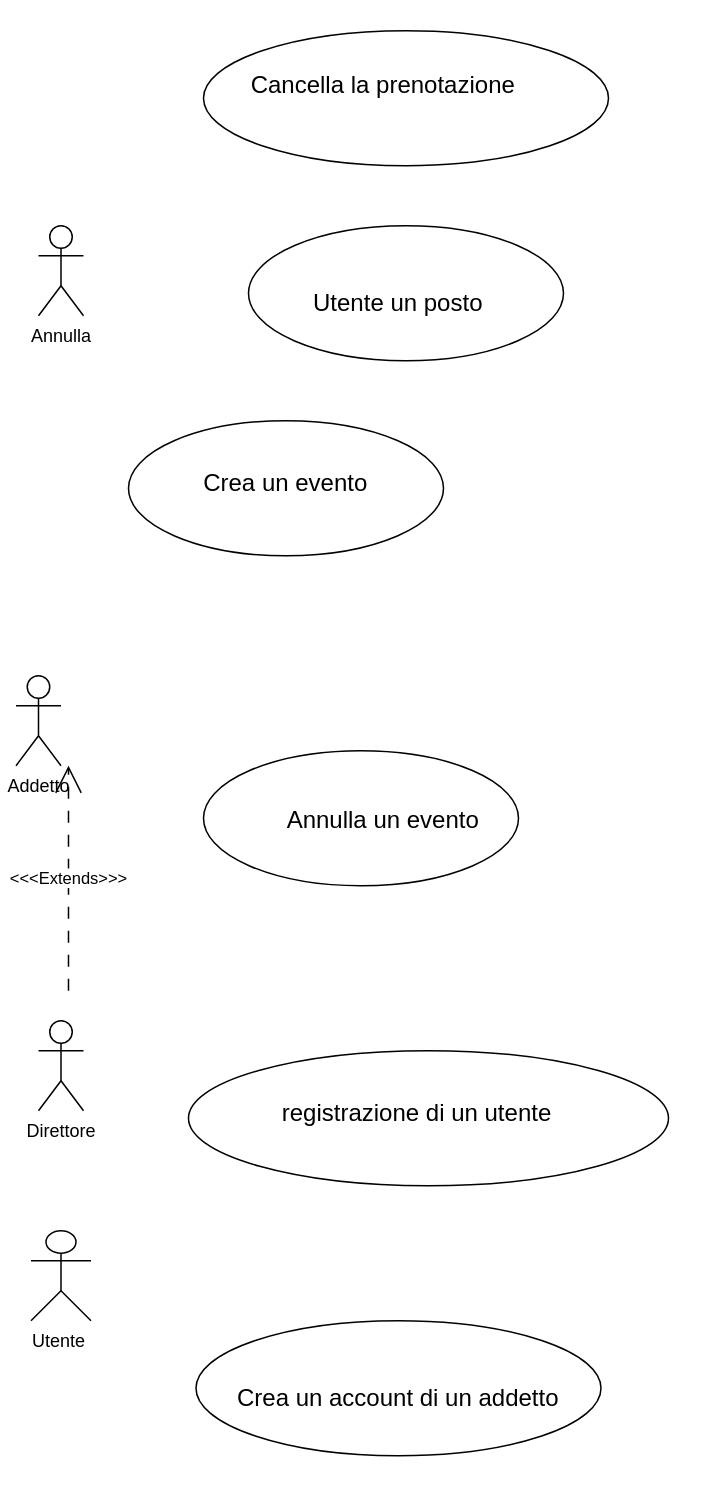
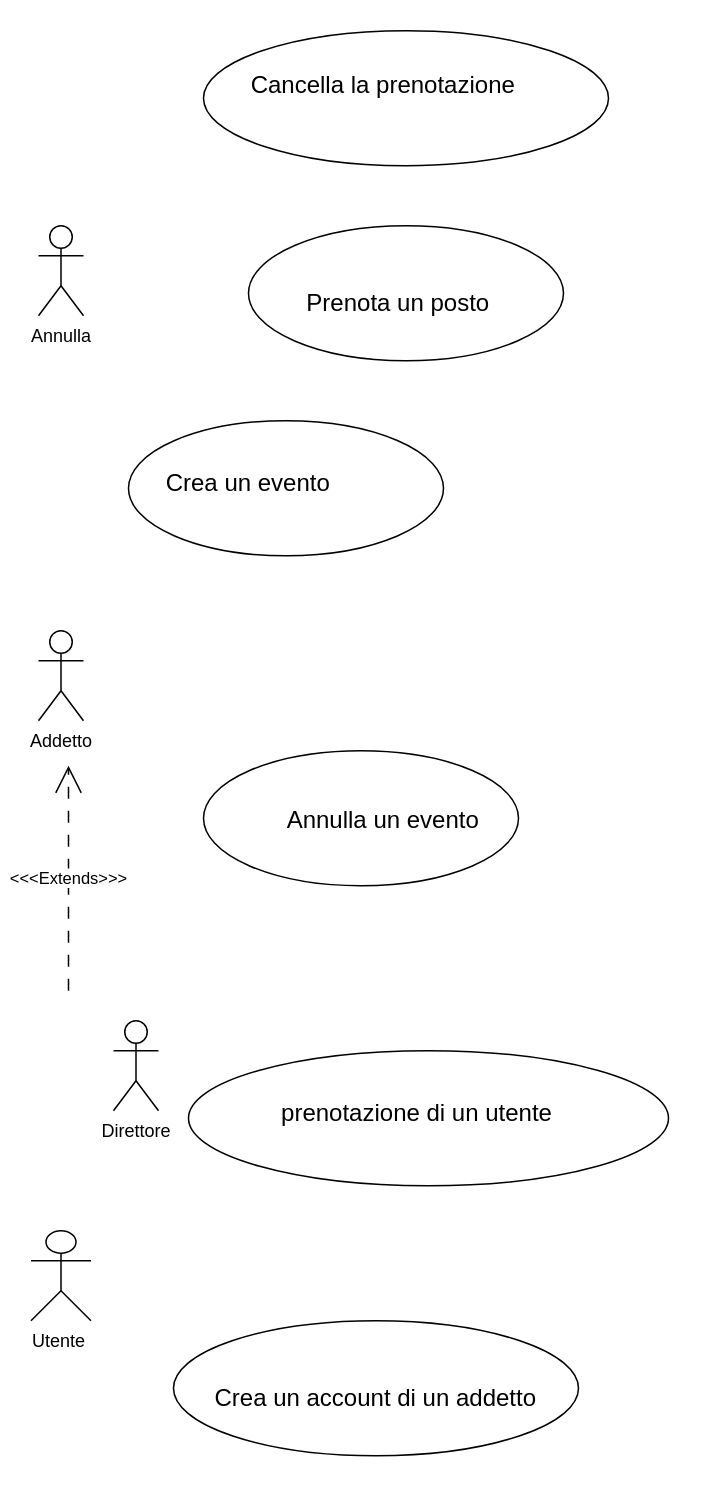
(398, 293) -> (398, 293)
(286, 473) -> (248, 473)
(38, 721) -> (61, 676)
(61, 1066) -> (136, 1066)
(417, 1103) -> (417, 1103)
(398, 1388) -> (376, 1388)
